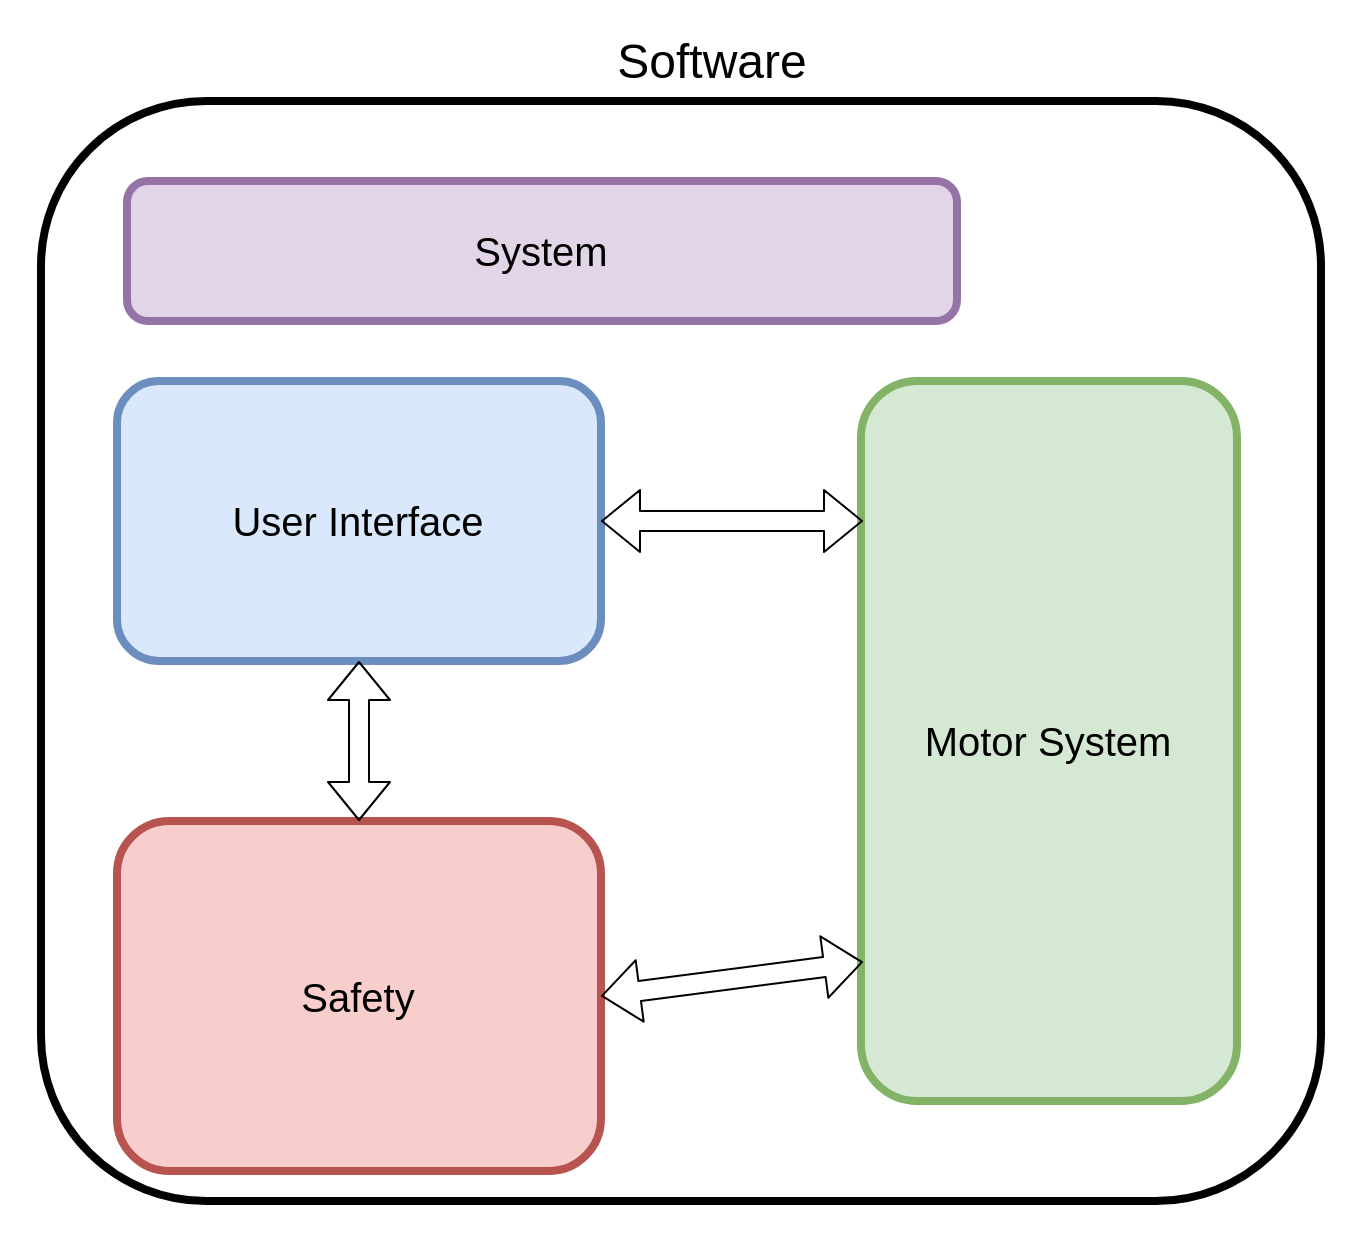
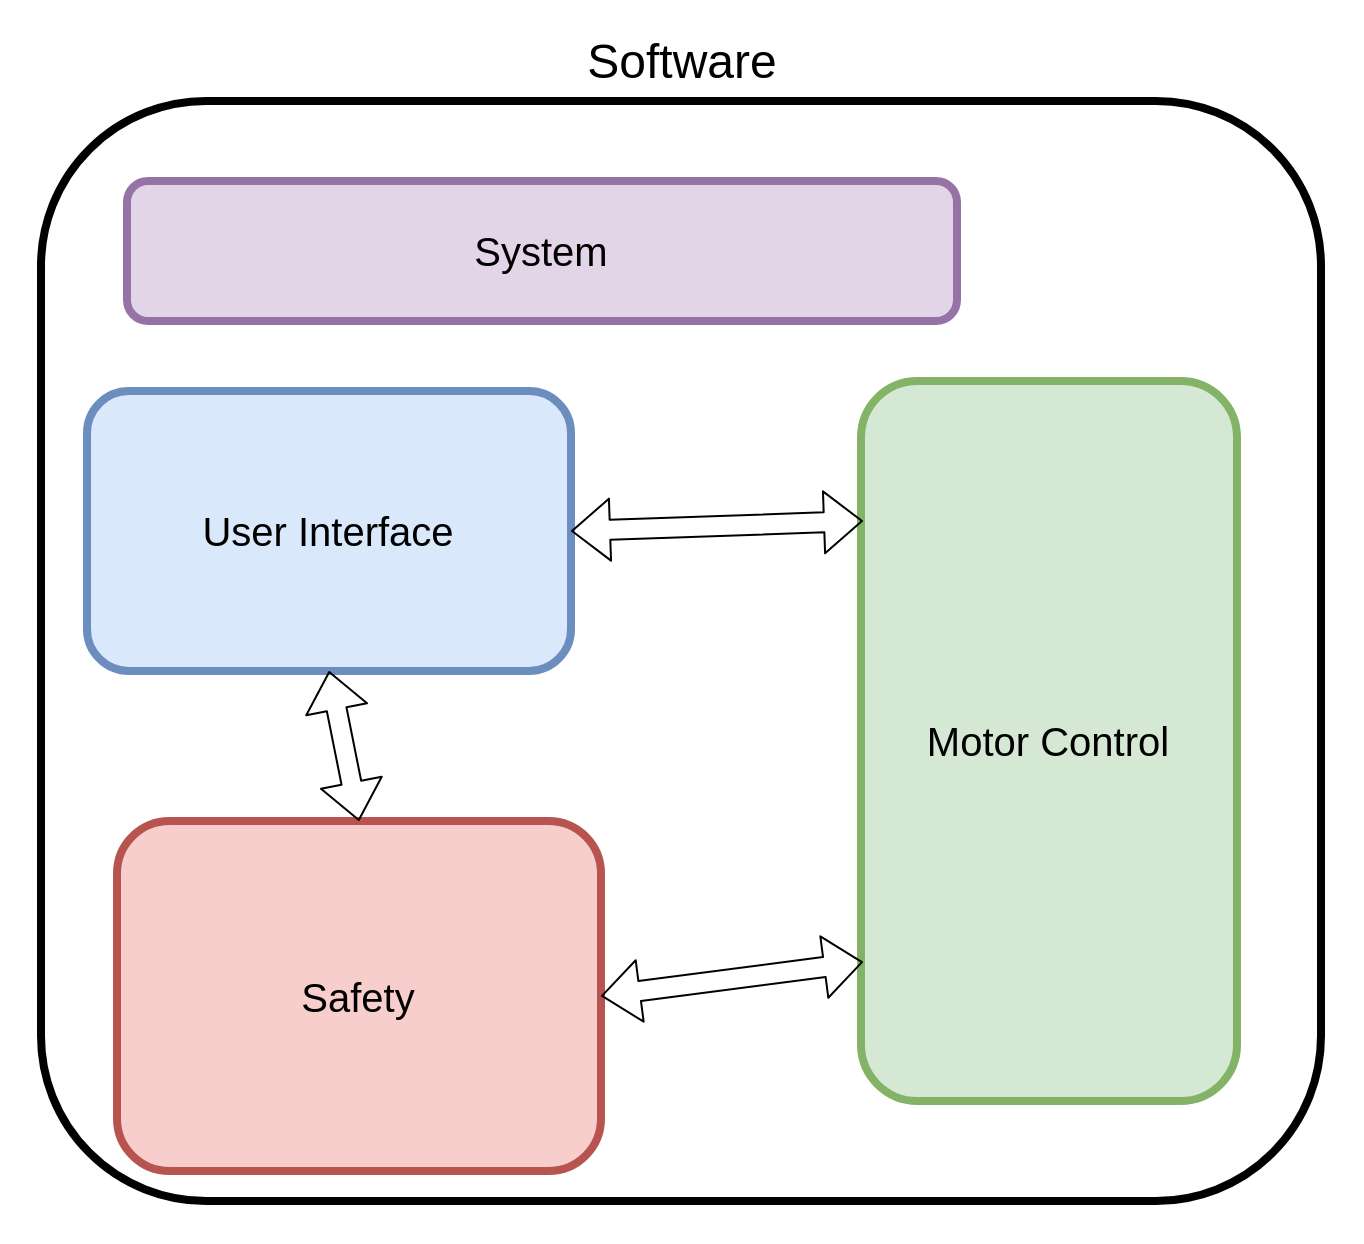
(712, 63) -> (682, 63)
(359, 521) -> (329, 531)
(1049, 741) -> (1049, 741)
